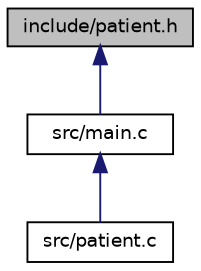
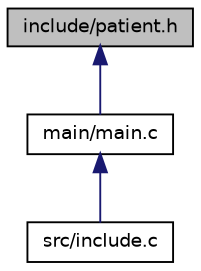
(100, 134) -> (100, 134)
(100, 242) -> (100, 242)
